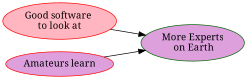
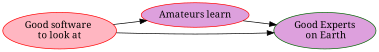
none -> (127, 23)
(193, 43) -> (325, 31)
